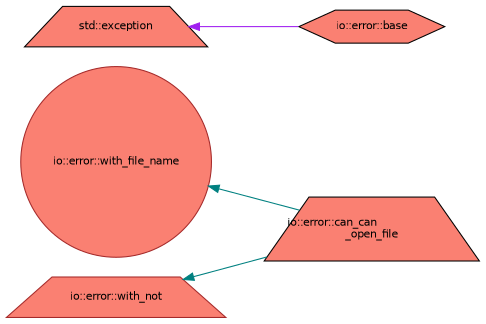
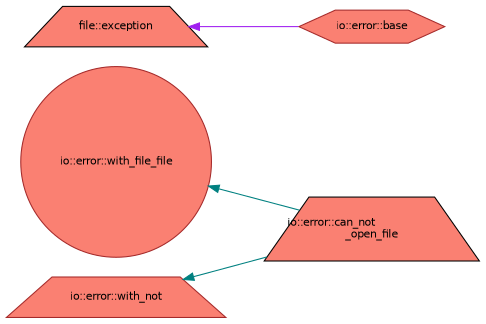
(116, 27) -> (116, 27)
(372, 27) -> (372, 27)
(116, 162) -> (116, 162)
(372, 229) -> (372, 229)
